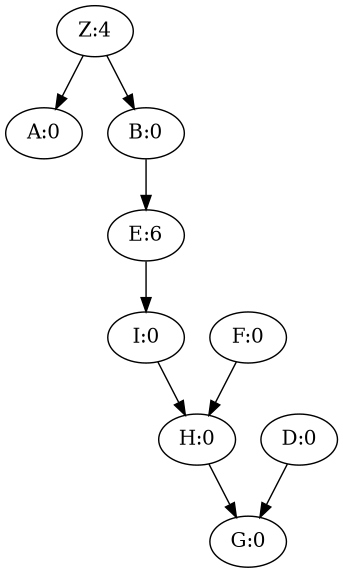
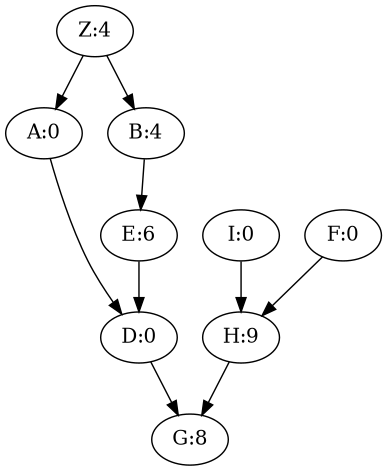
(146, 133) -> (146, 133)
none -> (75, 233)
(146, 279) -> (139, 279)
(197, 440) -> (241, 337)
(248, 542) -> (190, 440)
